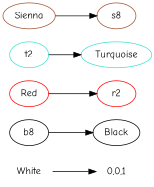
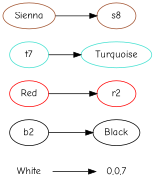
(29, 55) -> (29, 55)
(29, 133) -> (29, 133)
(116, 172) -> (116, 172)
